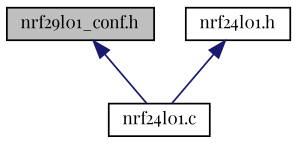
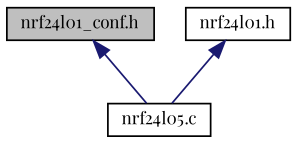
(80, 24) -> (80, 24)
(159, 120) -> (159, 120)
